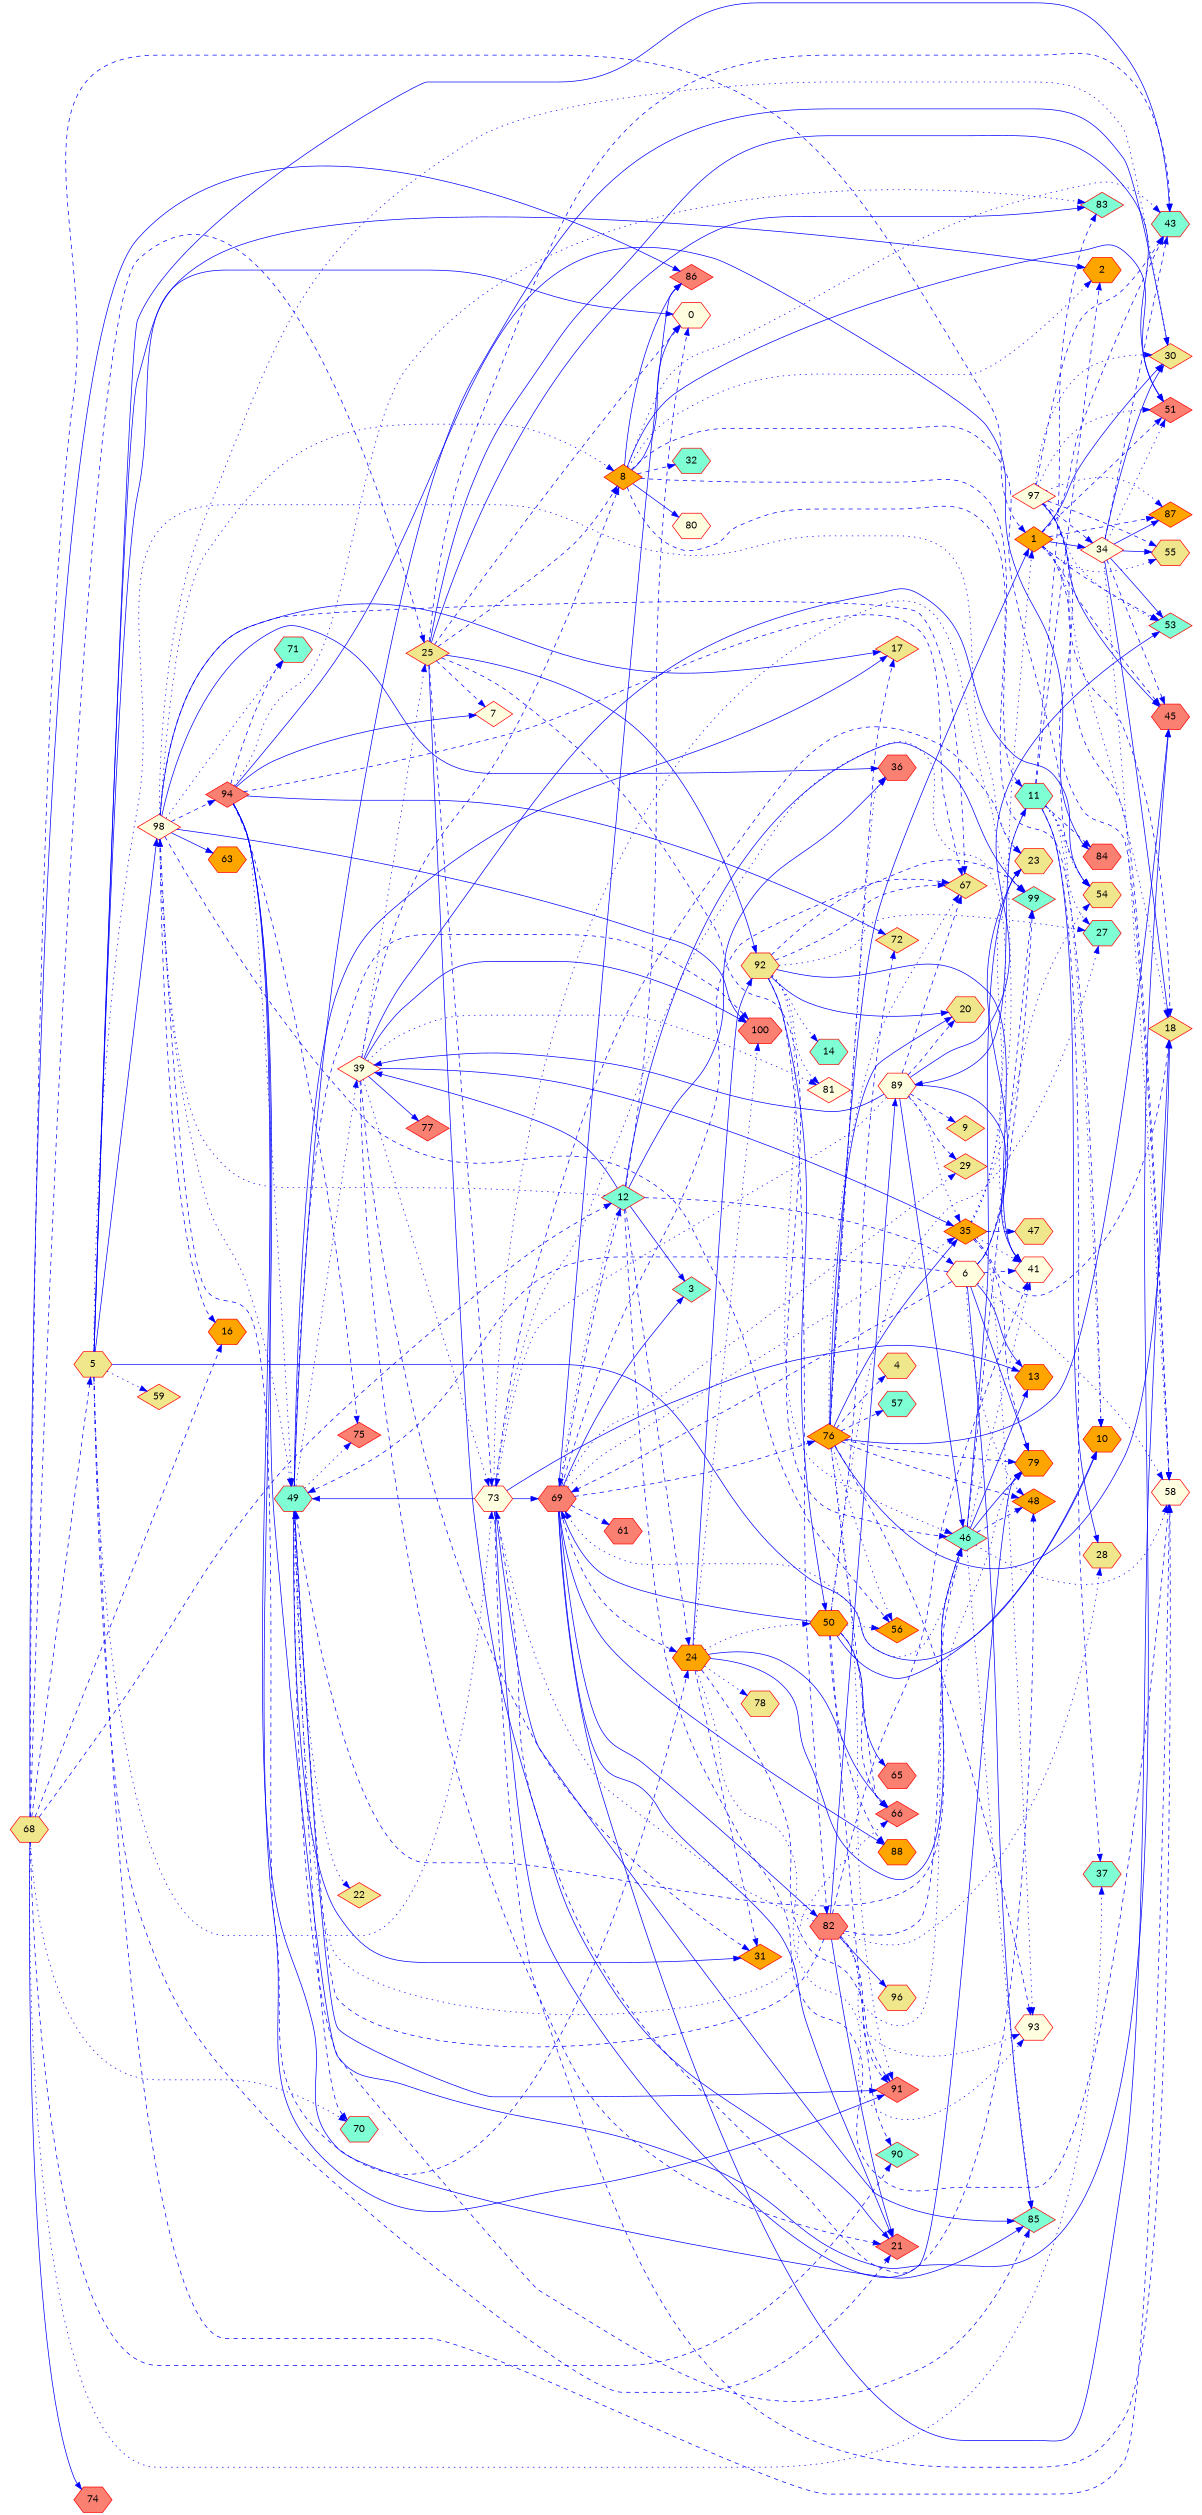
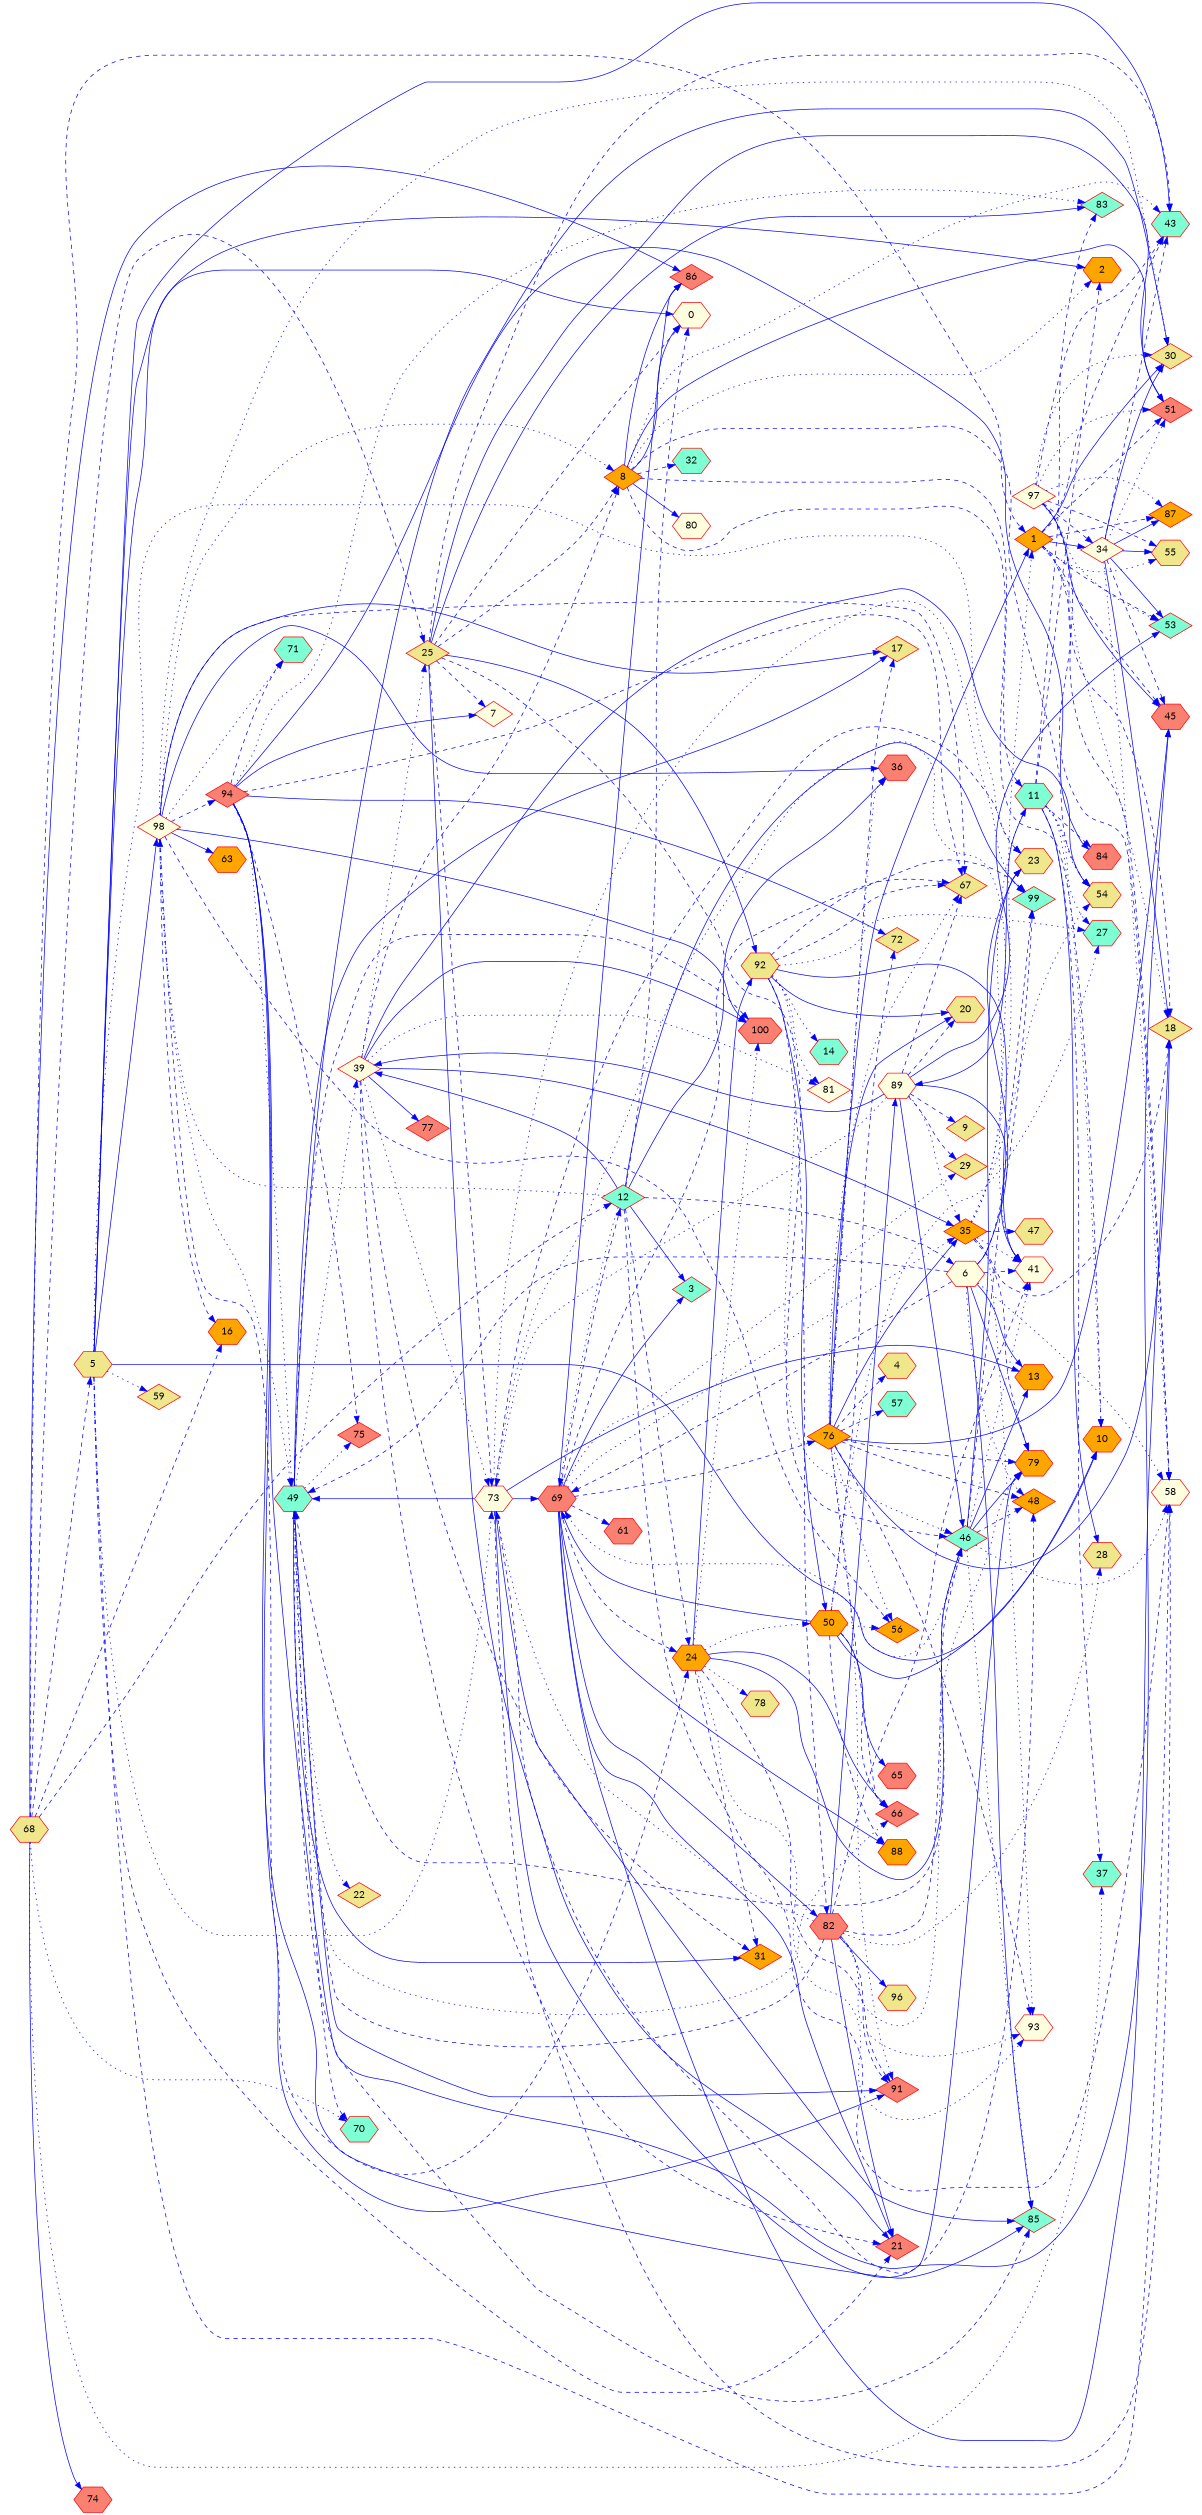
(897, 2155) -> none
